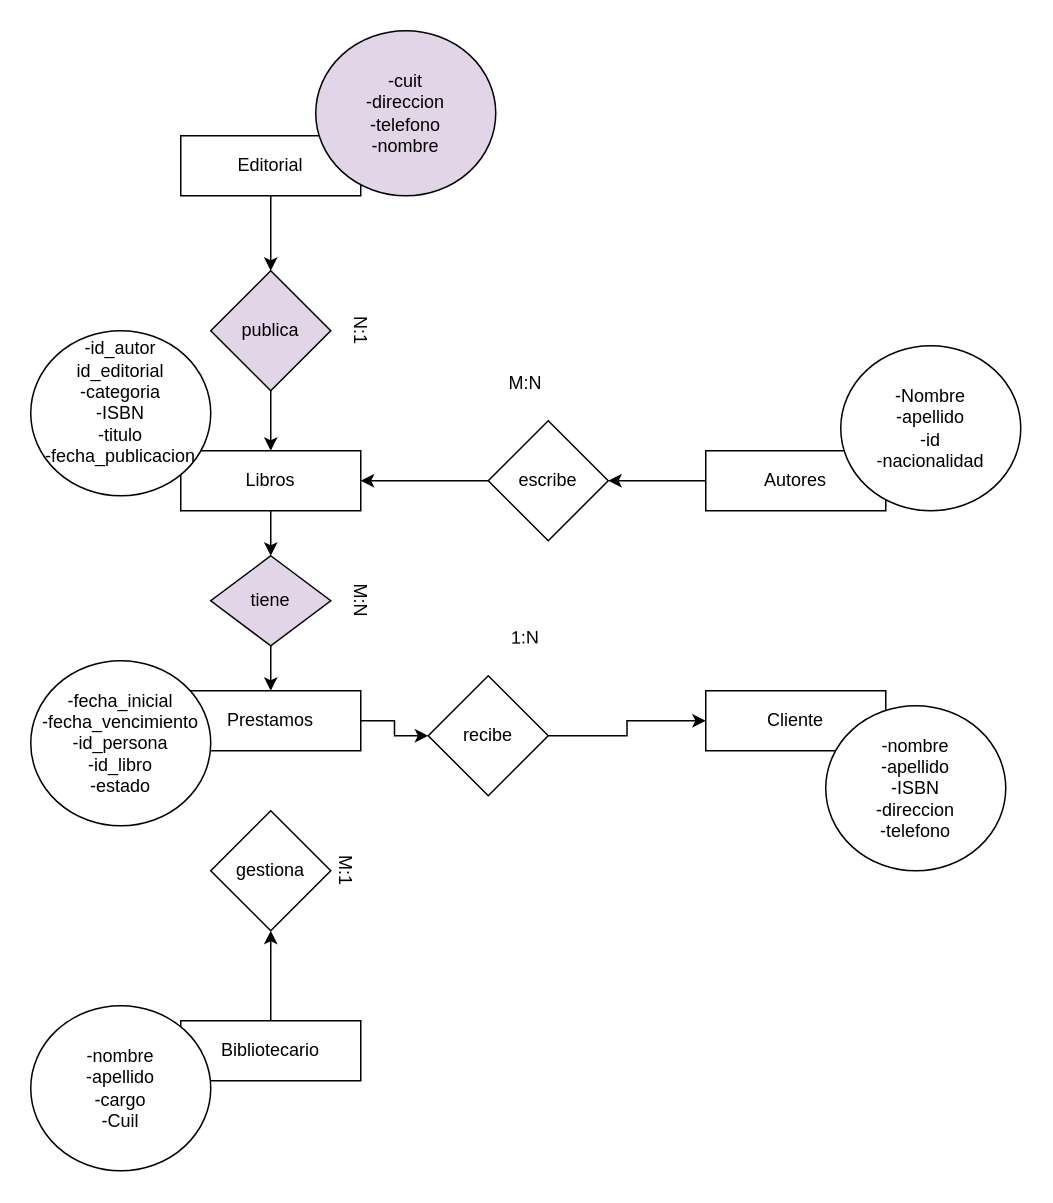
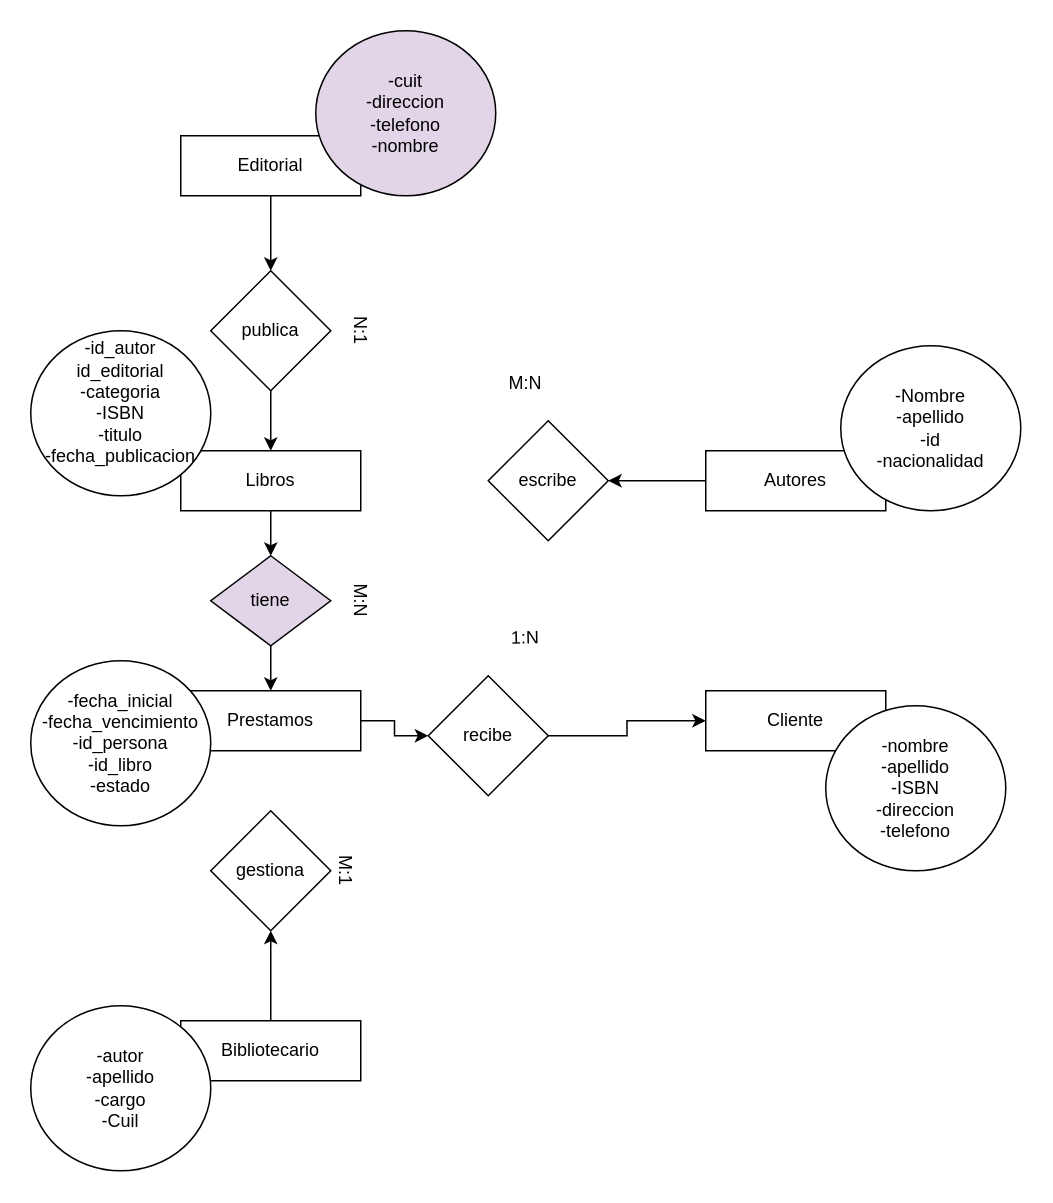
(271, 331) -> (271, 331)
(430, 481) -> none
(121, 1088) -> (121, 1088)
